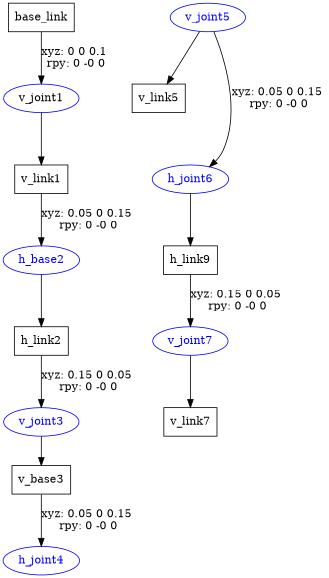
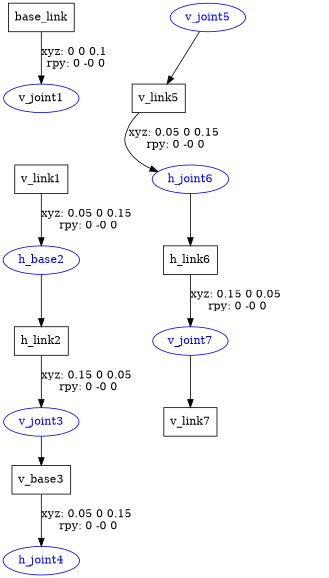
(230, 97) -> (125, 144)
(41, 135) -> none
(190, 260) -> (190, 260)
